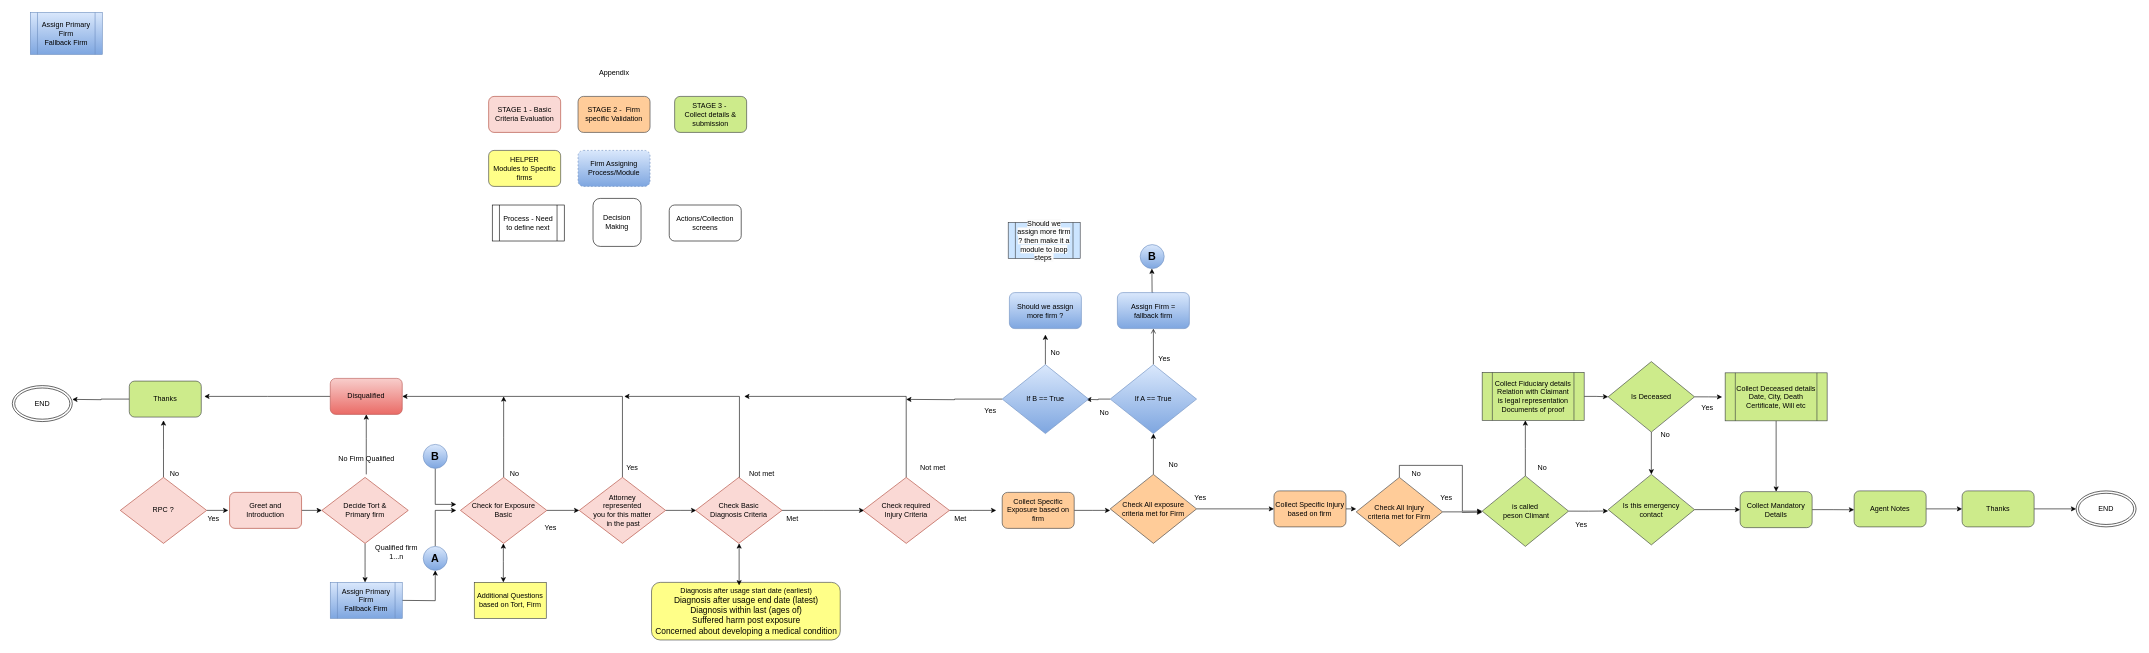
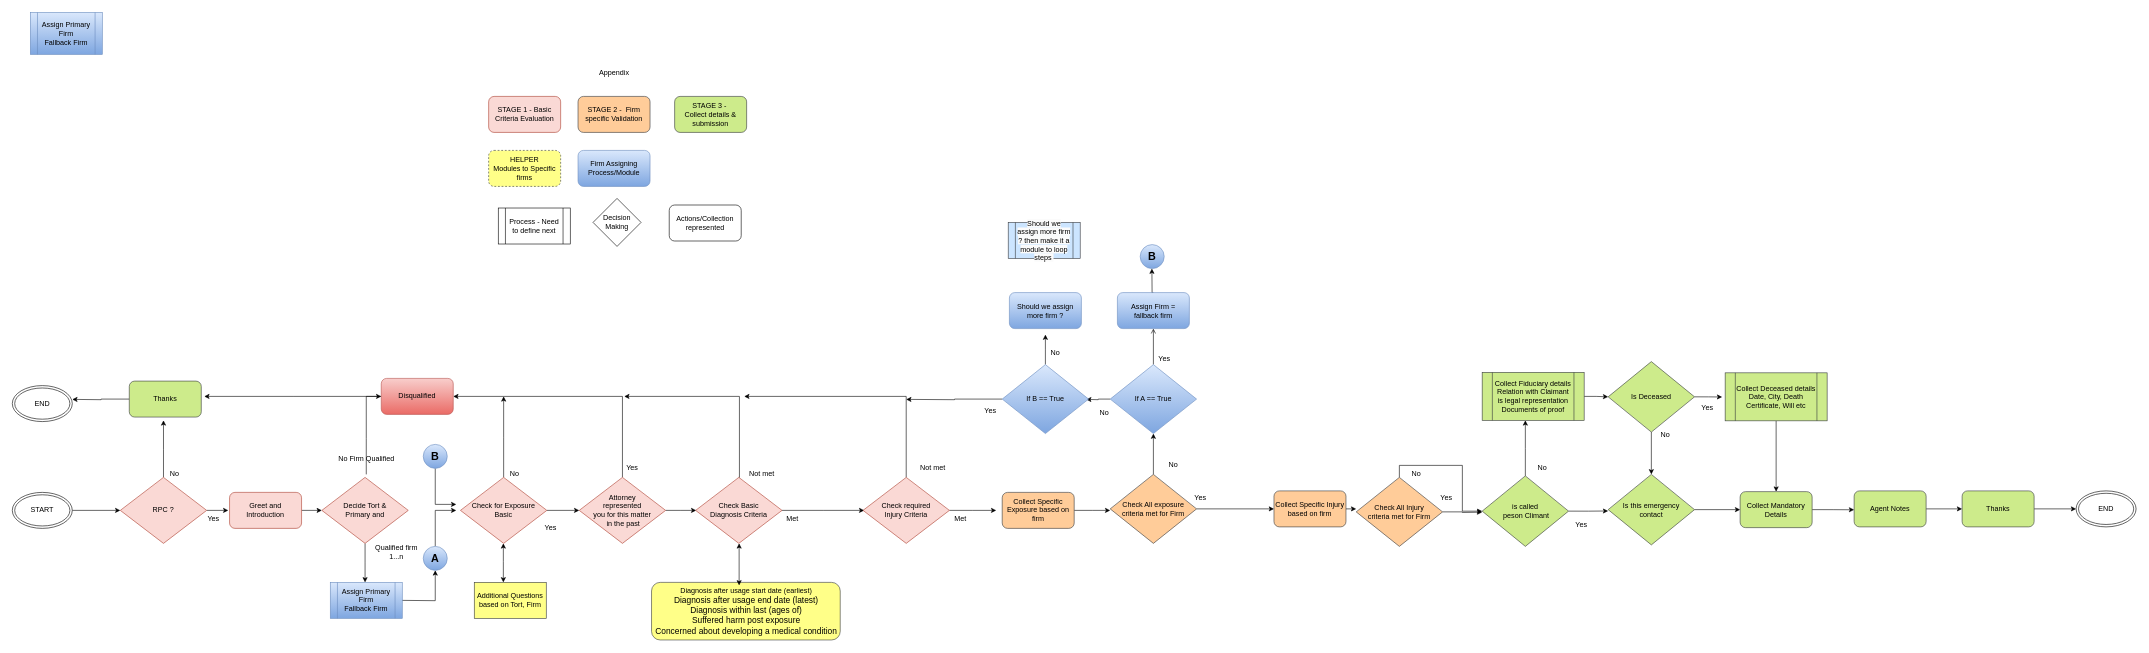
(525, 168) -> (525, 168)
(614, 168) -> (614, 168)
(617, 222) -> (617, 222)
(528, 223) -> (534, 226)
(705, 223) -> (705, 223)
(366, 396) -> (417, 396)
none -> (42, 510)
none -> (94, 510)
(365, 510) -> (365, 510)
